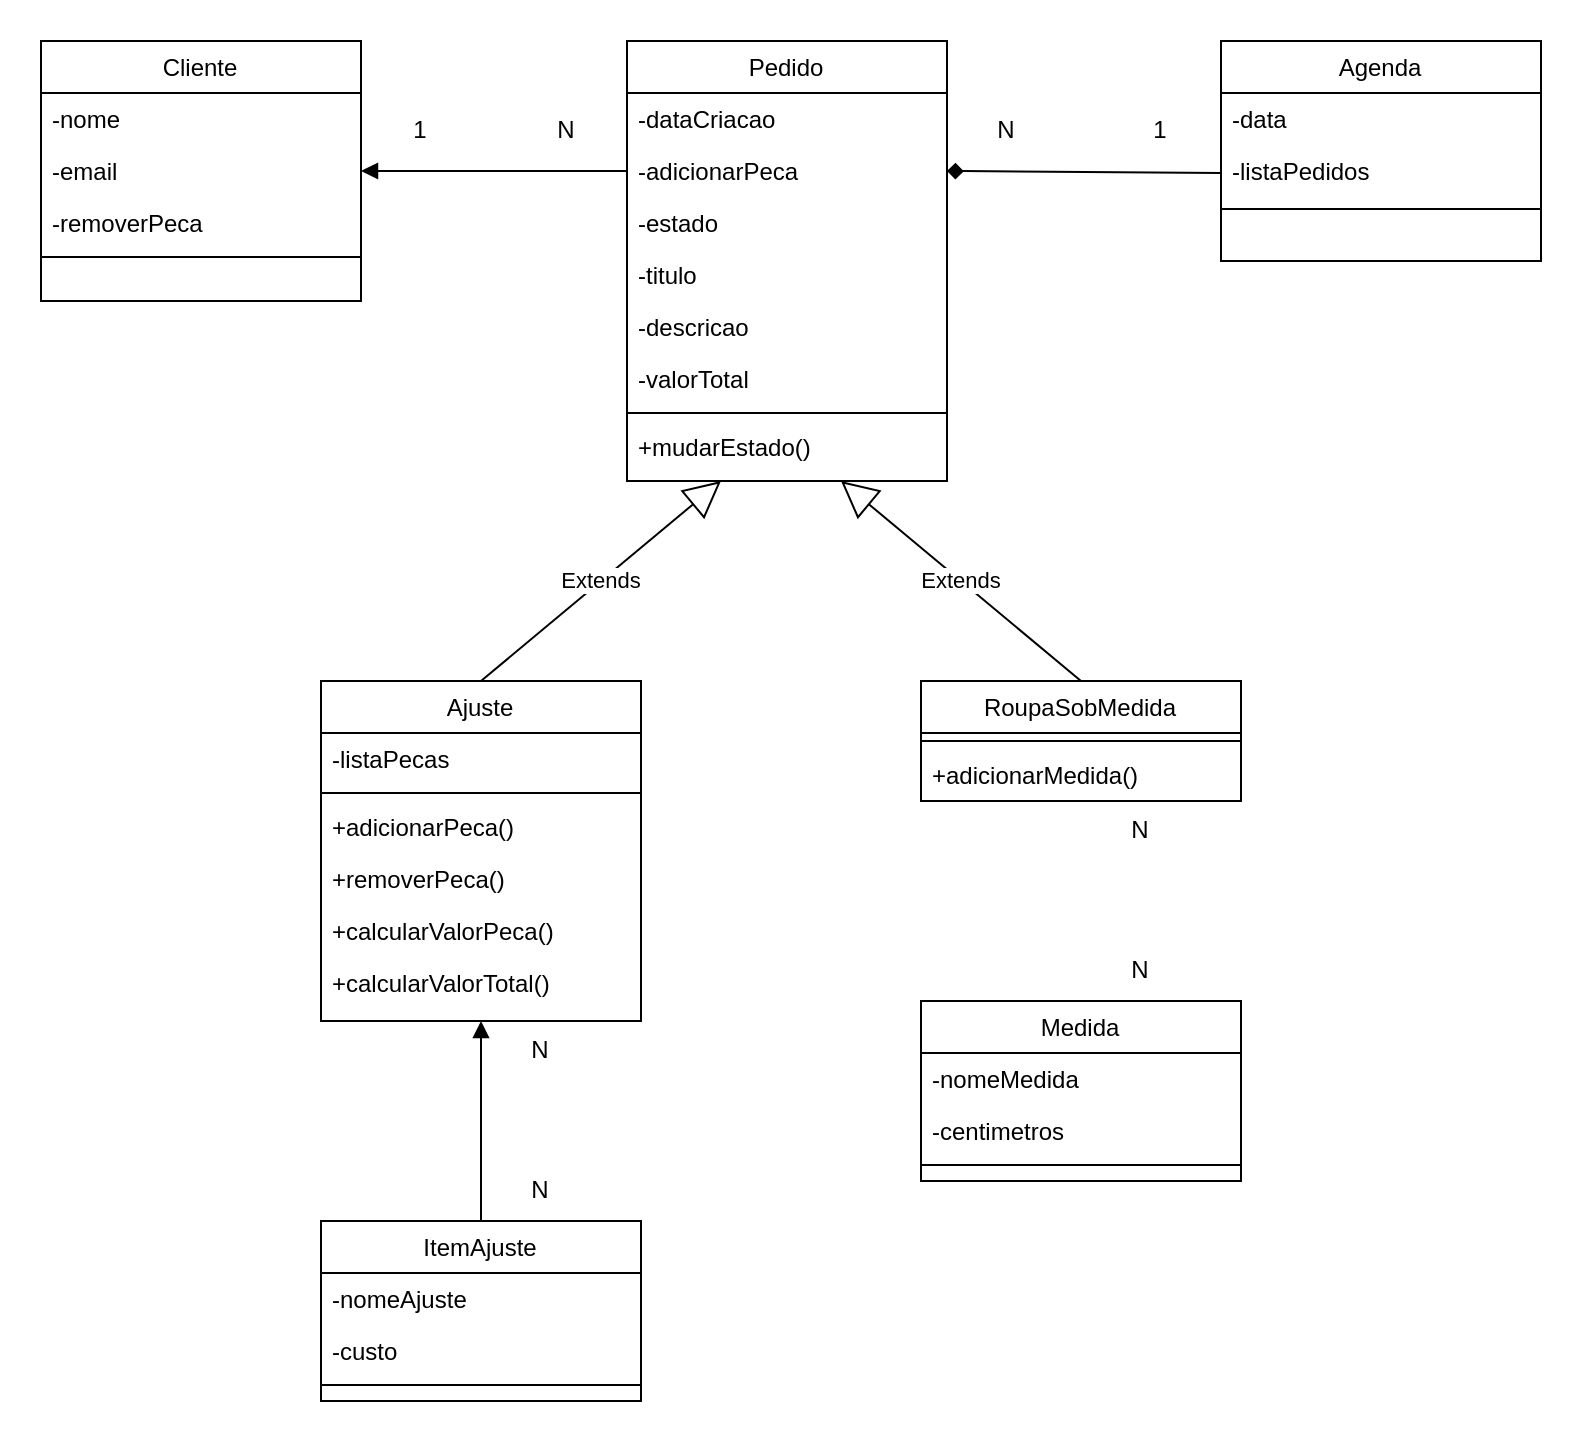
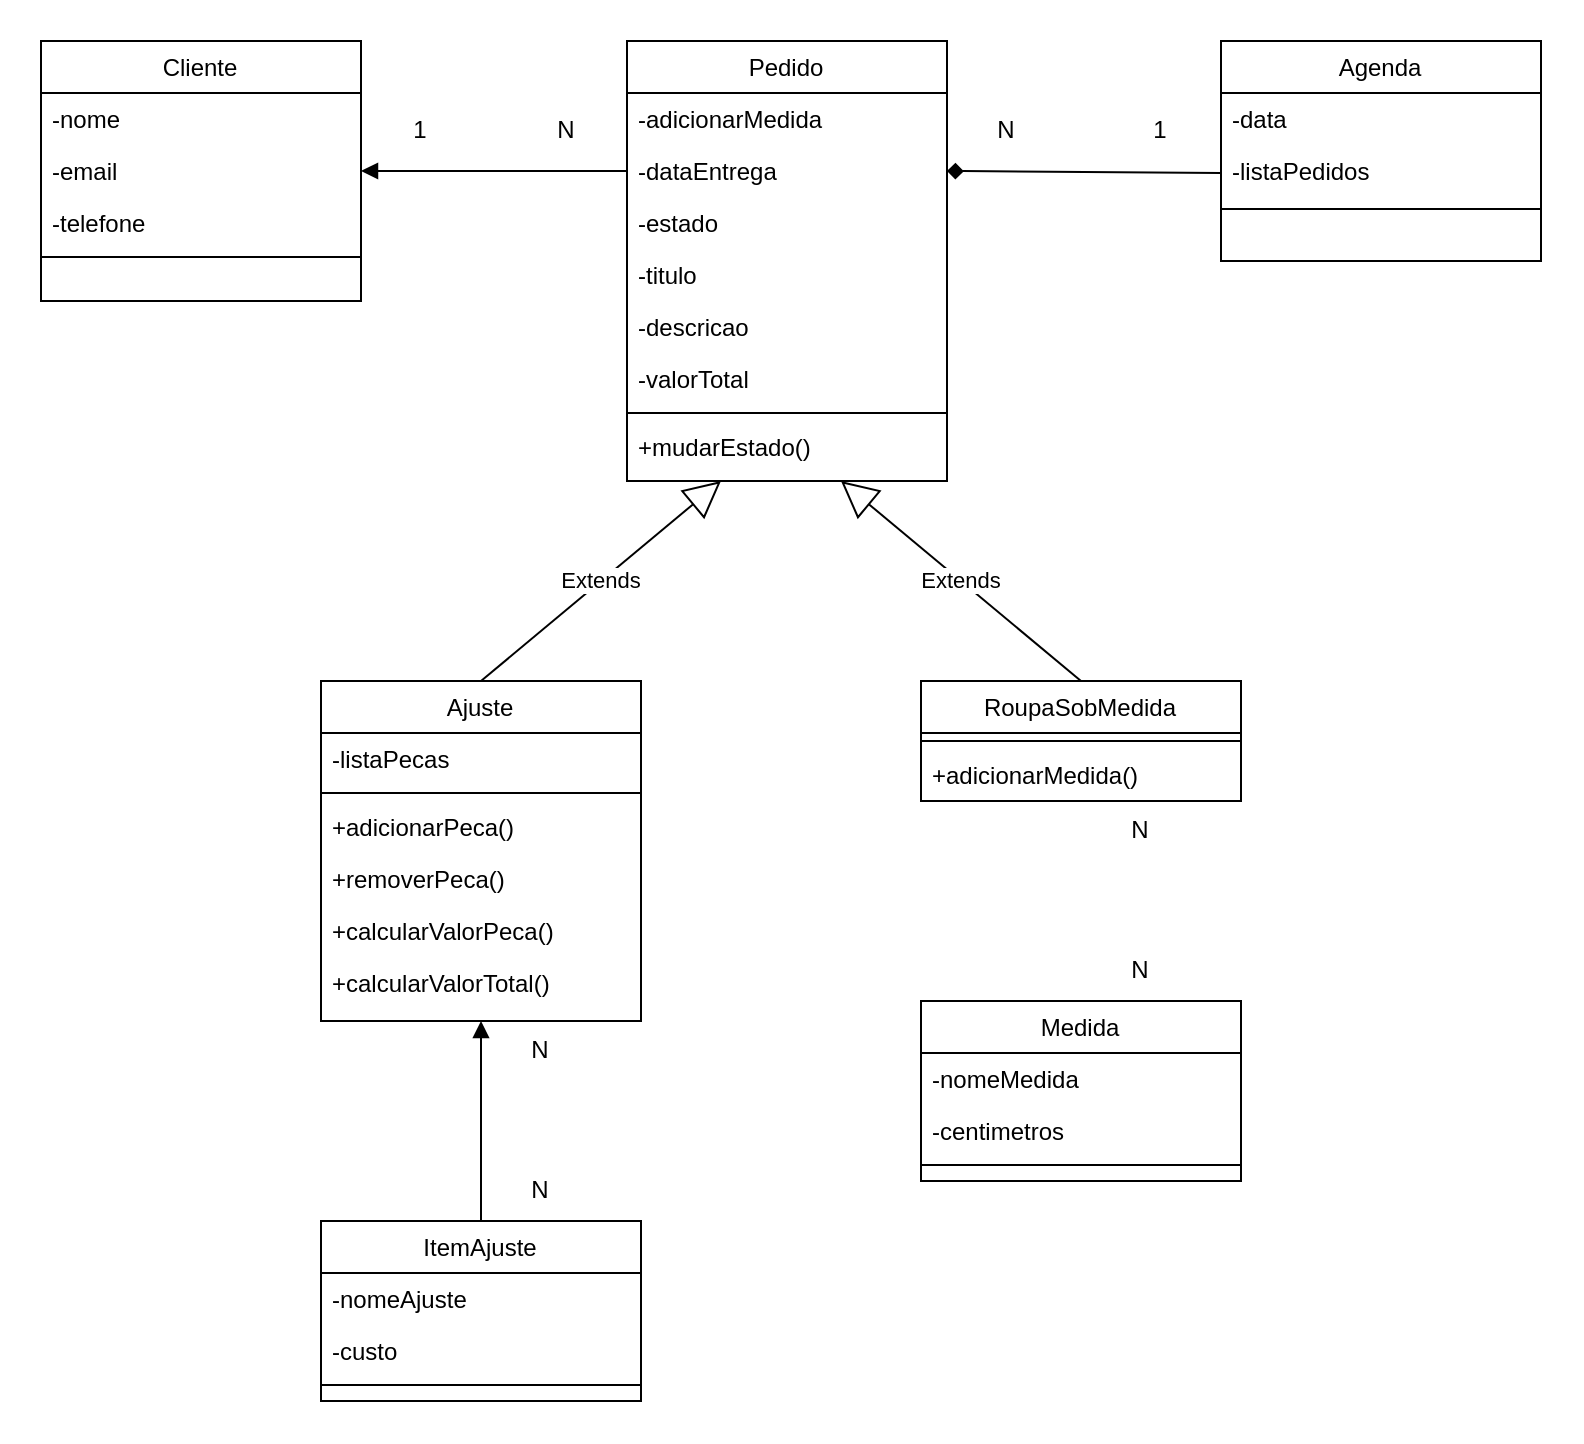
(716, 120) -> (736, 120)
(726, 172) -> (719, 172)
(133, 224) -> (109, 224)
